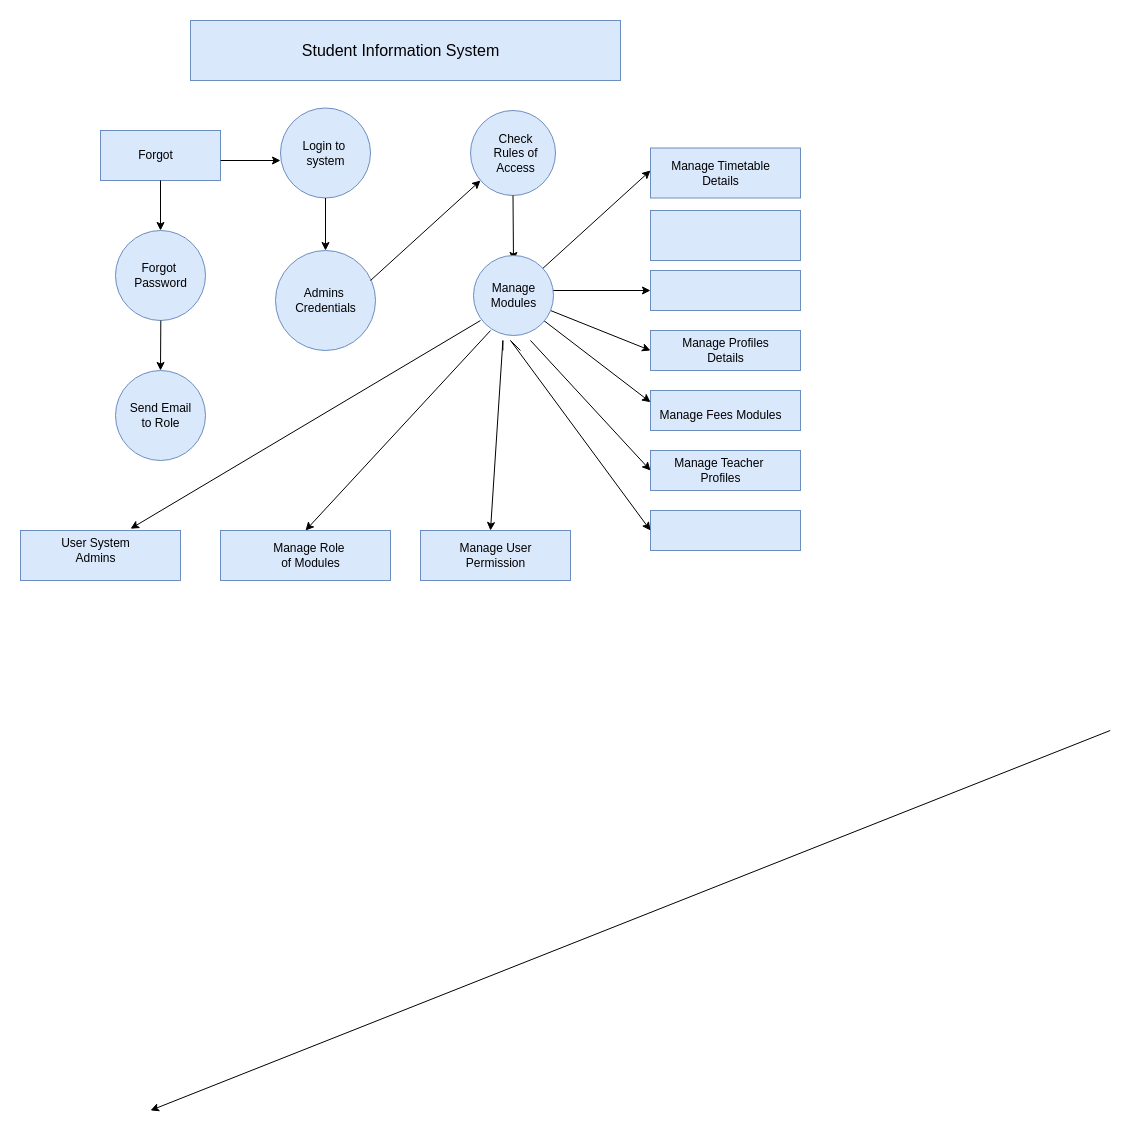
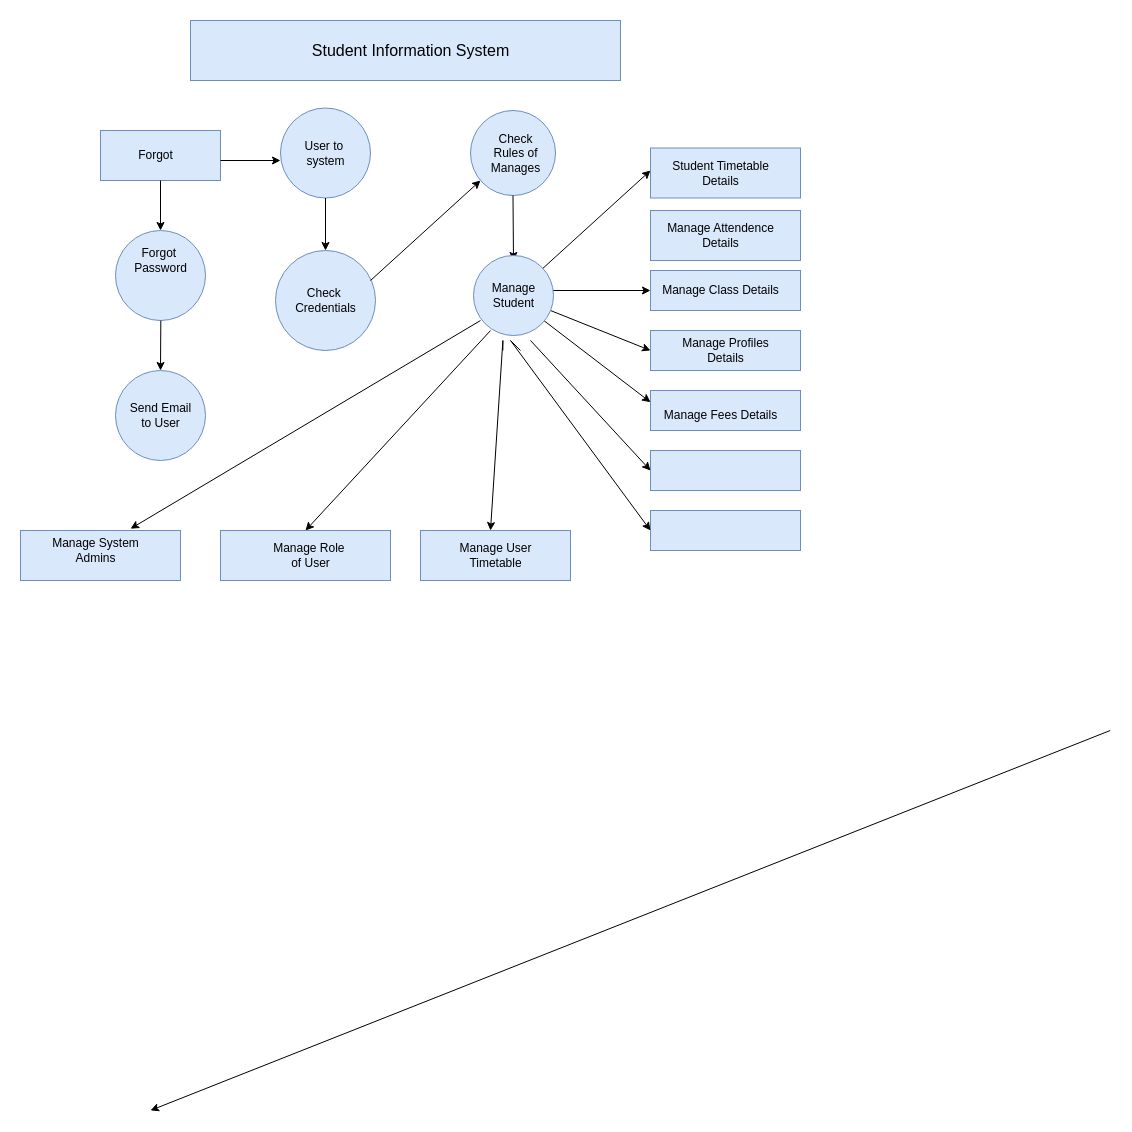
(401, 51) -> (411, 51)
(326, 154) -> (326, 154)
(516, 154) -> (516, 154)
(721, 174) -> (721, 174)
none -> (721, 236)
(161, 276) -> (161, 261)
none -> (721, 291)
(514, 296) -> (514, 296)
(326, 301) -> (326, 301)
(161, 416) -> (161, 416)
(721, 416) -> (721, 416)
(721, 471) -> none
(96, 551) -> (96, 551)
(311, 556) -> (311, 556)
(496, 556) -> (496, 556)
